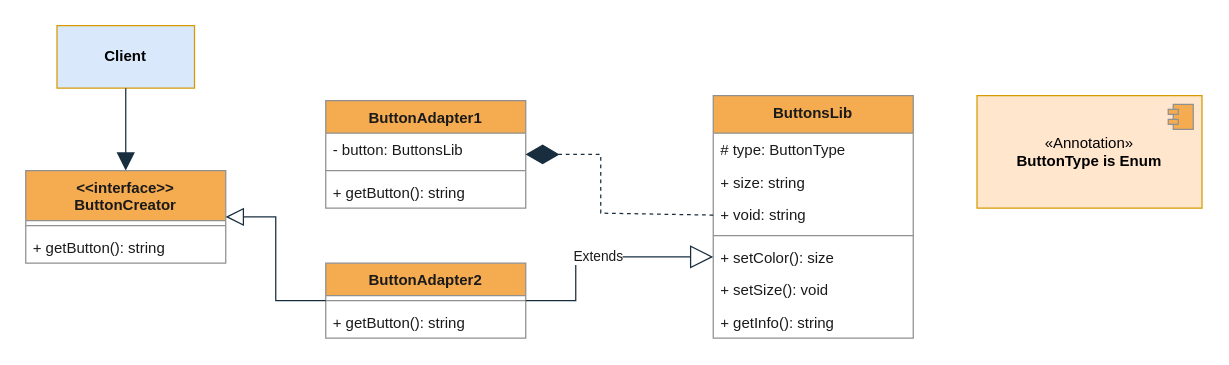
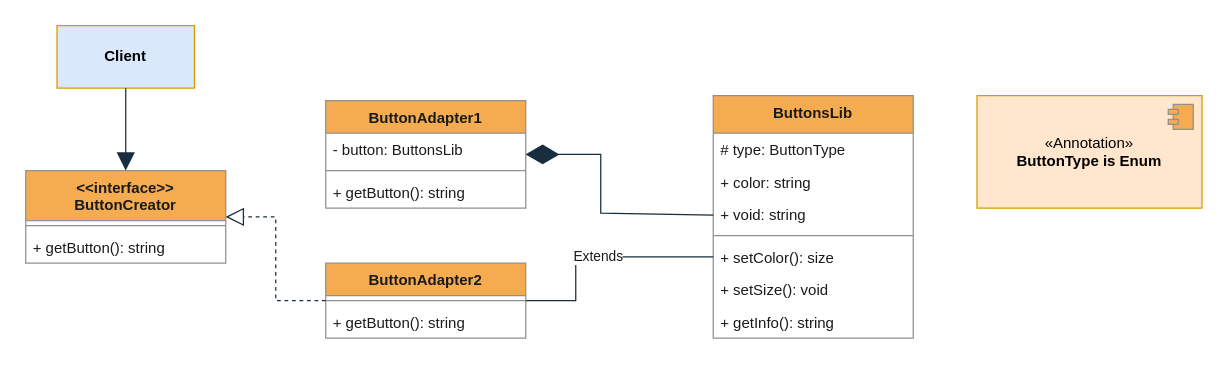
(770, 183) -> (774, 183)
(607, 213) -> (607, 213)
(689, 257) -> (699, 257)
(276, 266) -> (276, 266)
